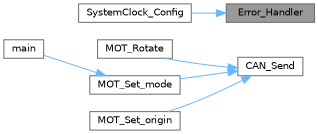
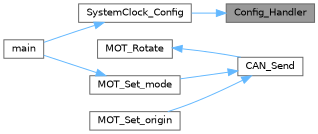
(270, 13) -> (270, 13)
none -> (69, 34)
(196, 63) -> (212, 52)
